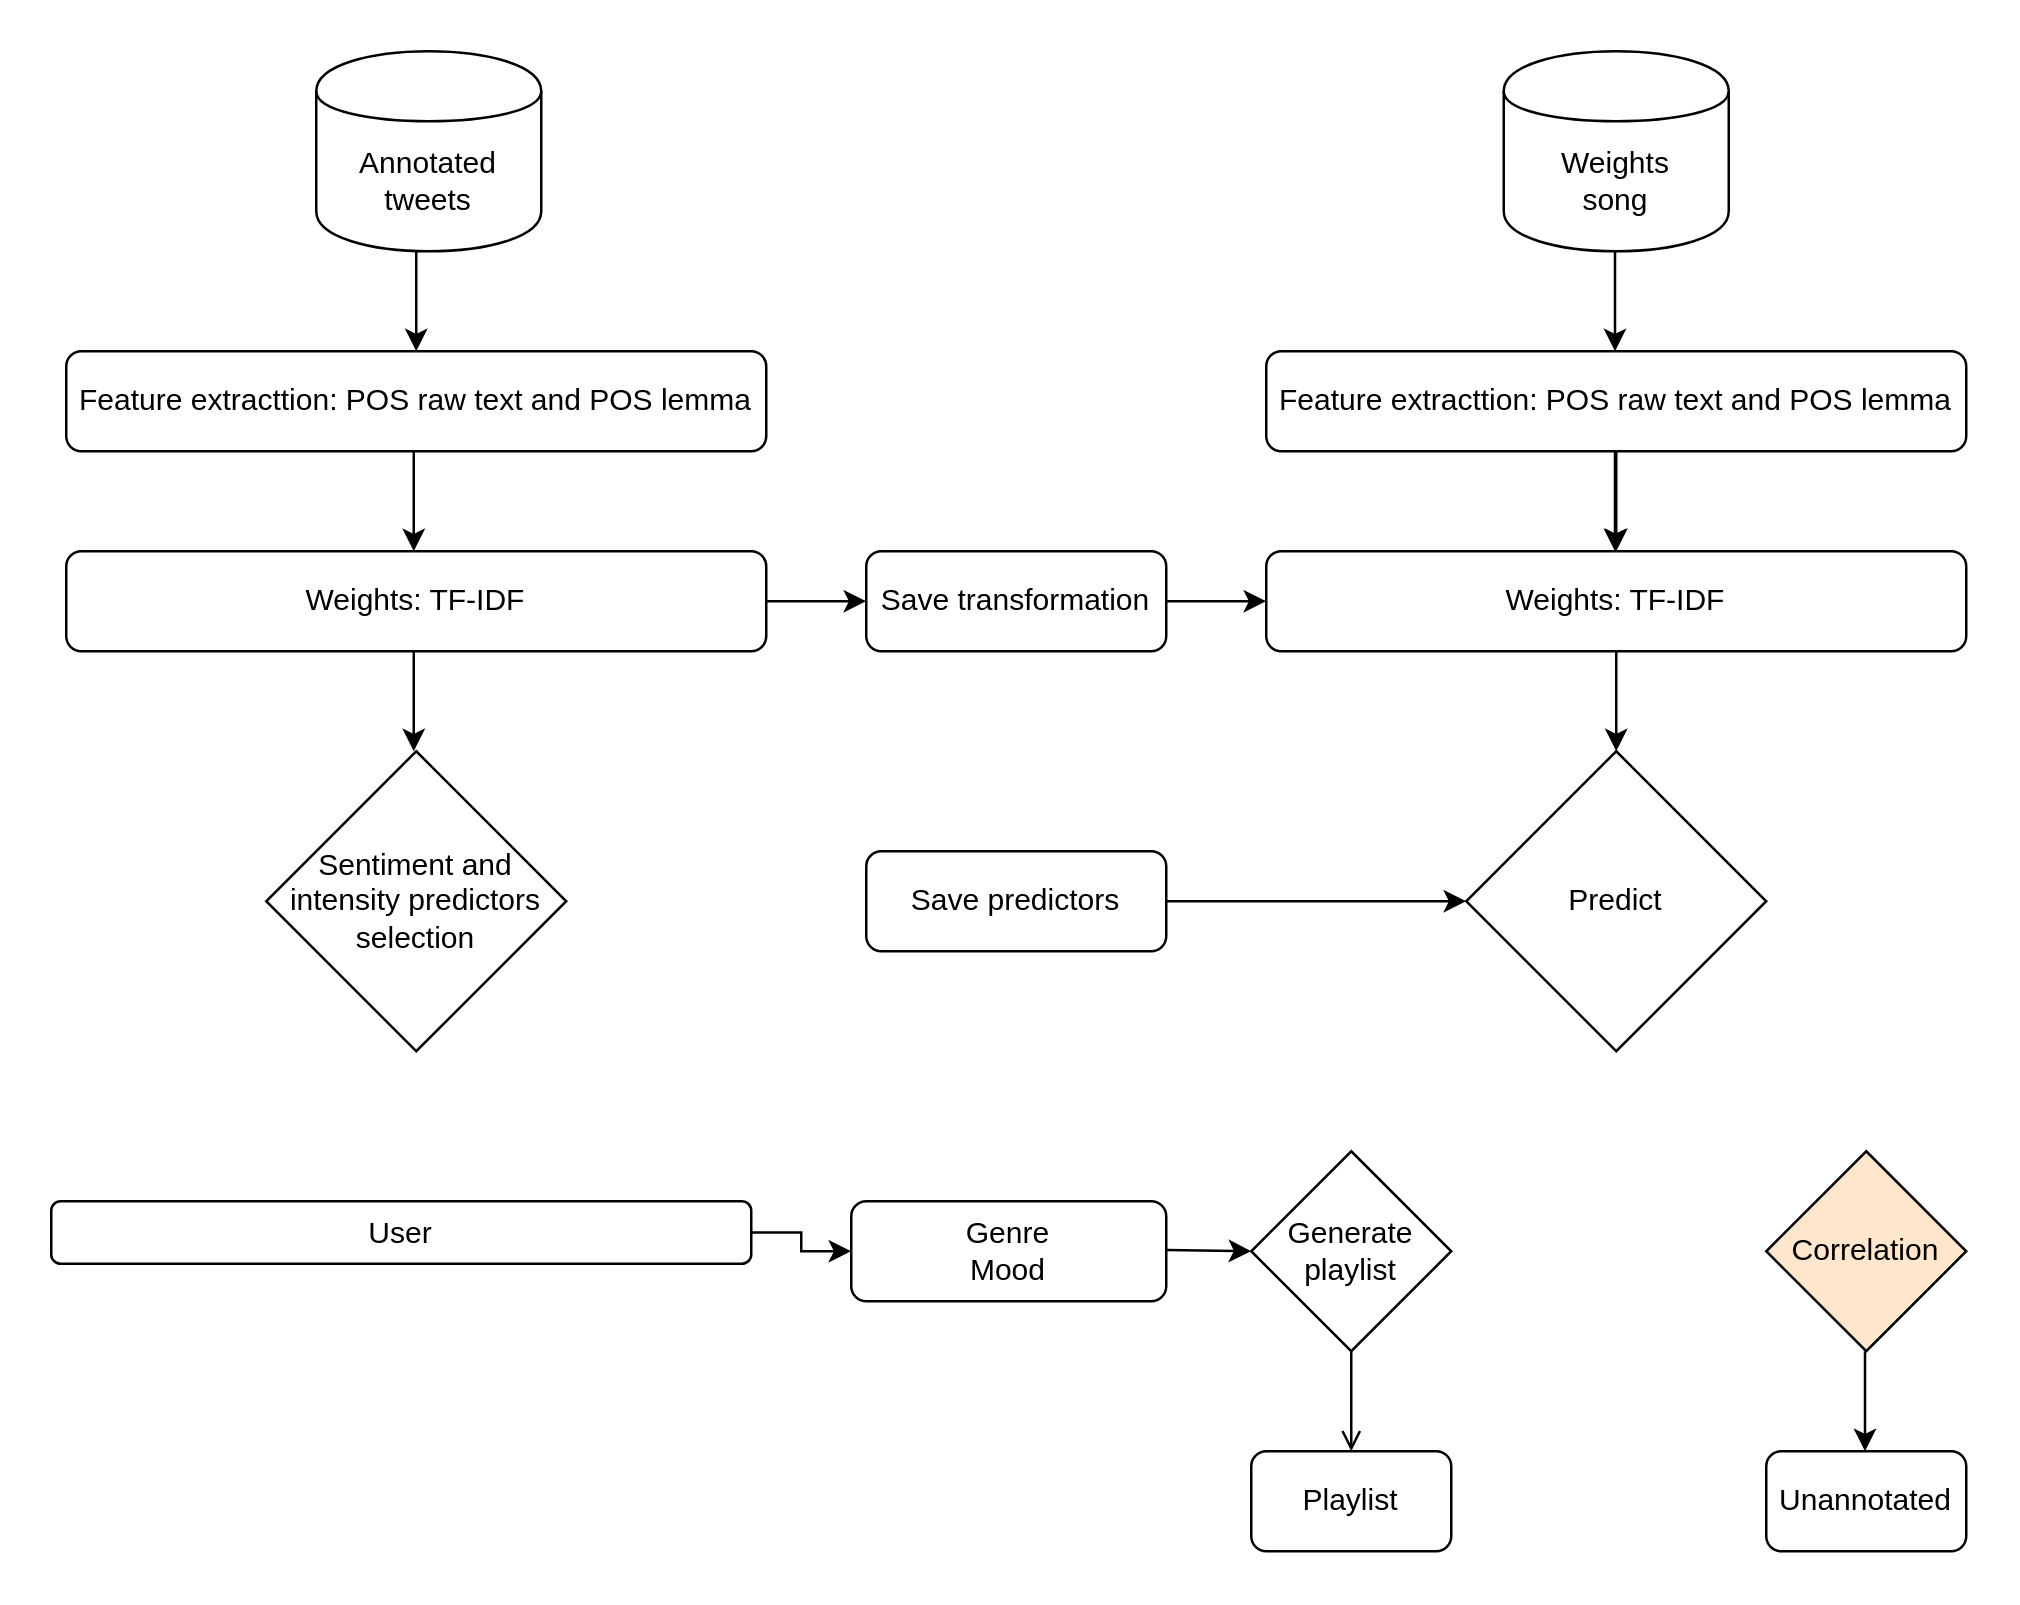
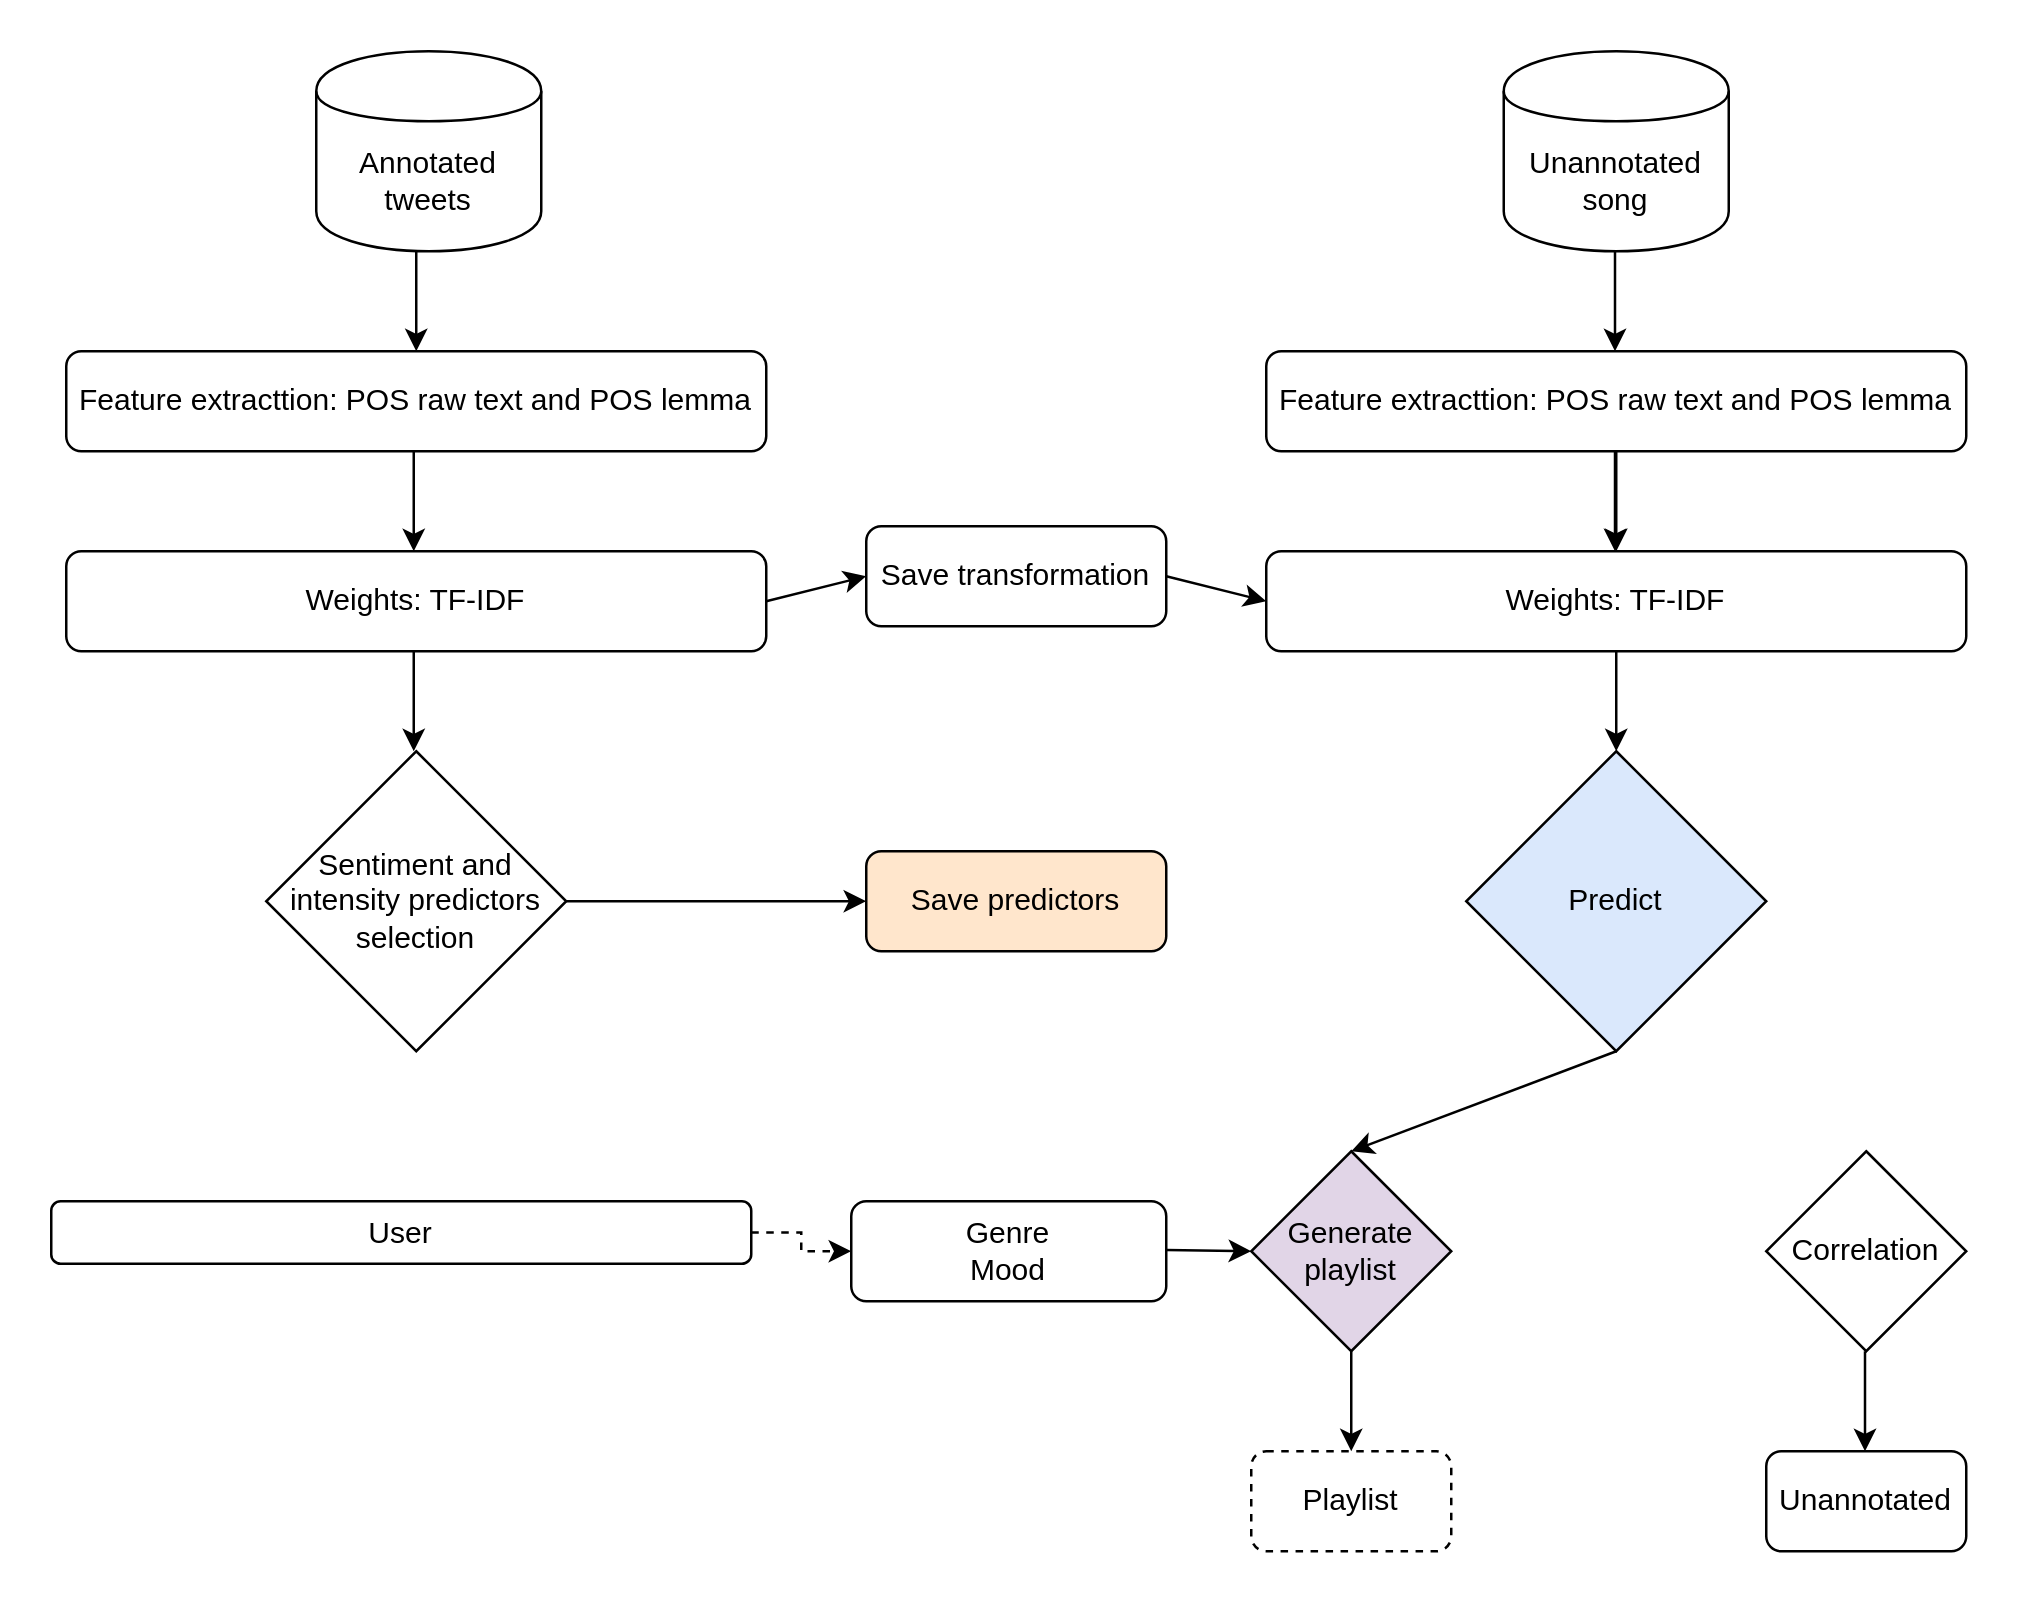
(1616, 181) -> (1616, 181)
(1016, 601) -> (1016, 576)
none -> (708, 901)
(1016, 901) -> (1016, 901)
(1308, 901) -> none
(1616, 901) -> (1616, 901)
none -> (1492, 1098)
(801, 1237) -> (801, 1237)
(1351, 1251) -> (1351, 1251)
(1866, 1251) -> (1866, 1251)
(1351, 1437) -> (1351, 1433)
(1351, 1501) -> (1351, 1501)
